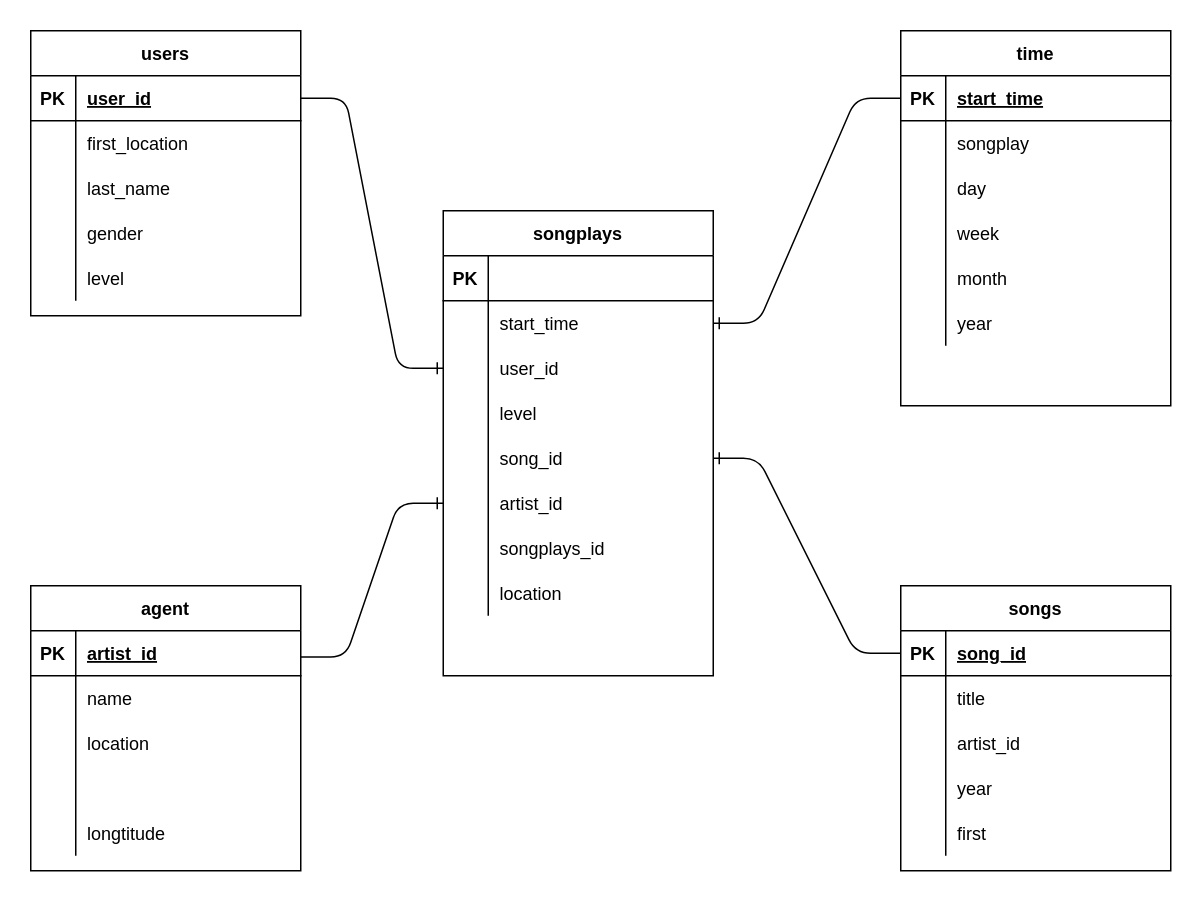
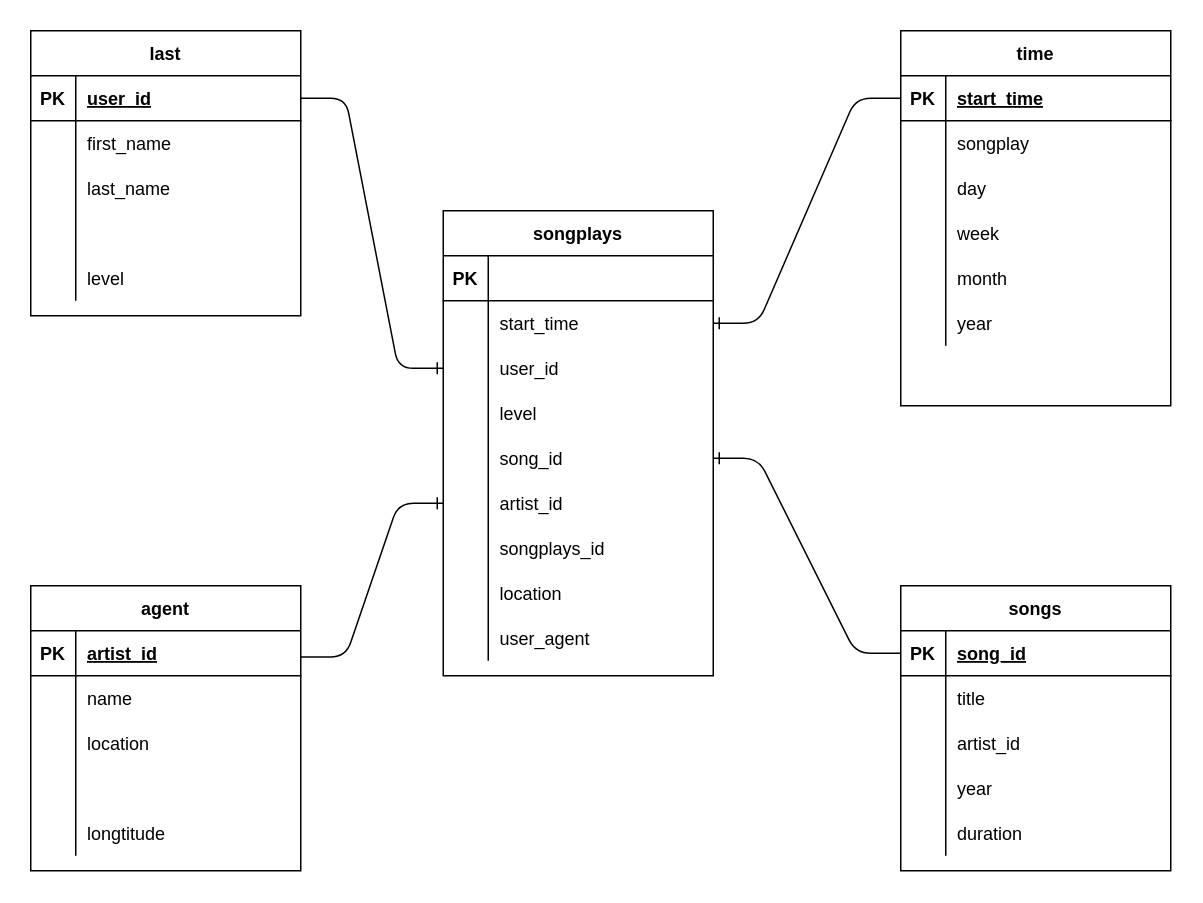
(165, 54) -> (165, 54)
(151, 144) -> (135, 144)
(188, 233) -> none
none -> (601, 638)
(980, 834) -> (995, 834)
